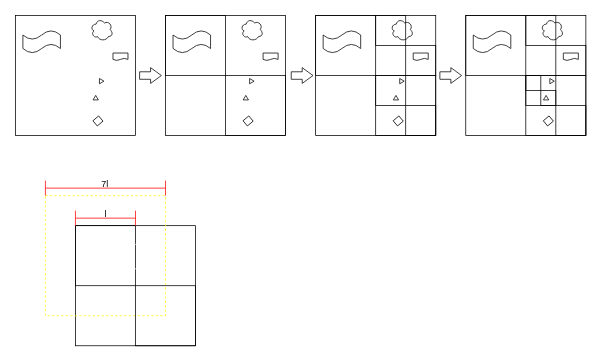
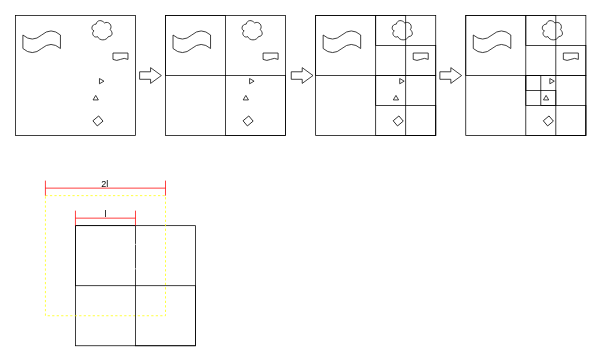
(105, 184) -> (105, 184)
